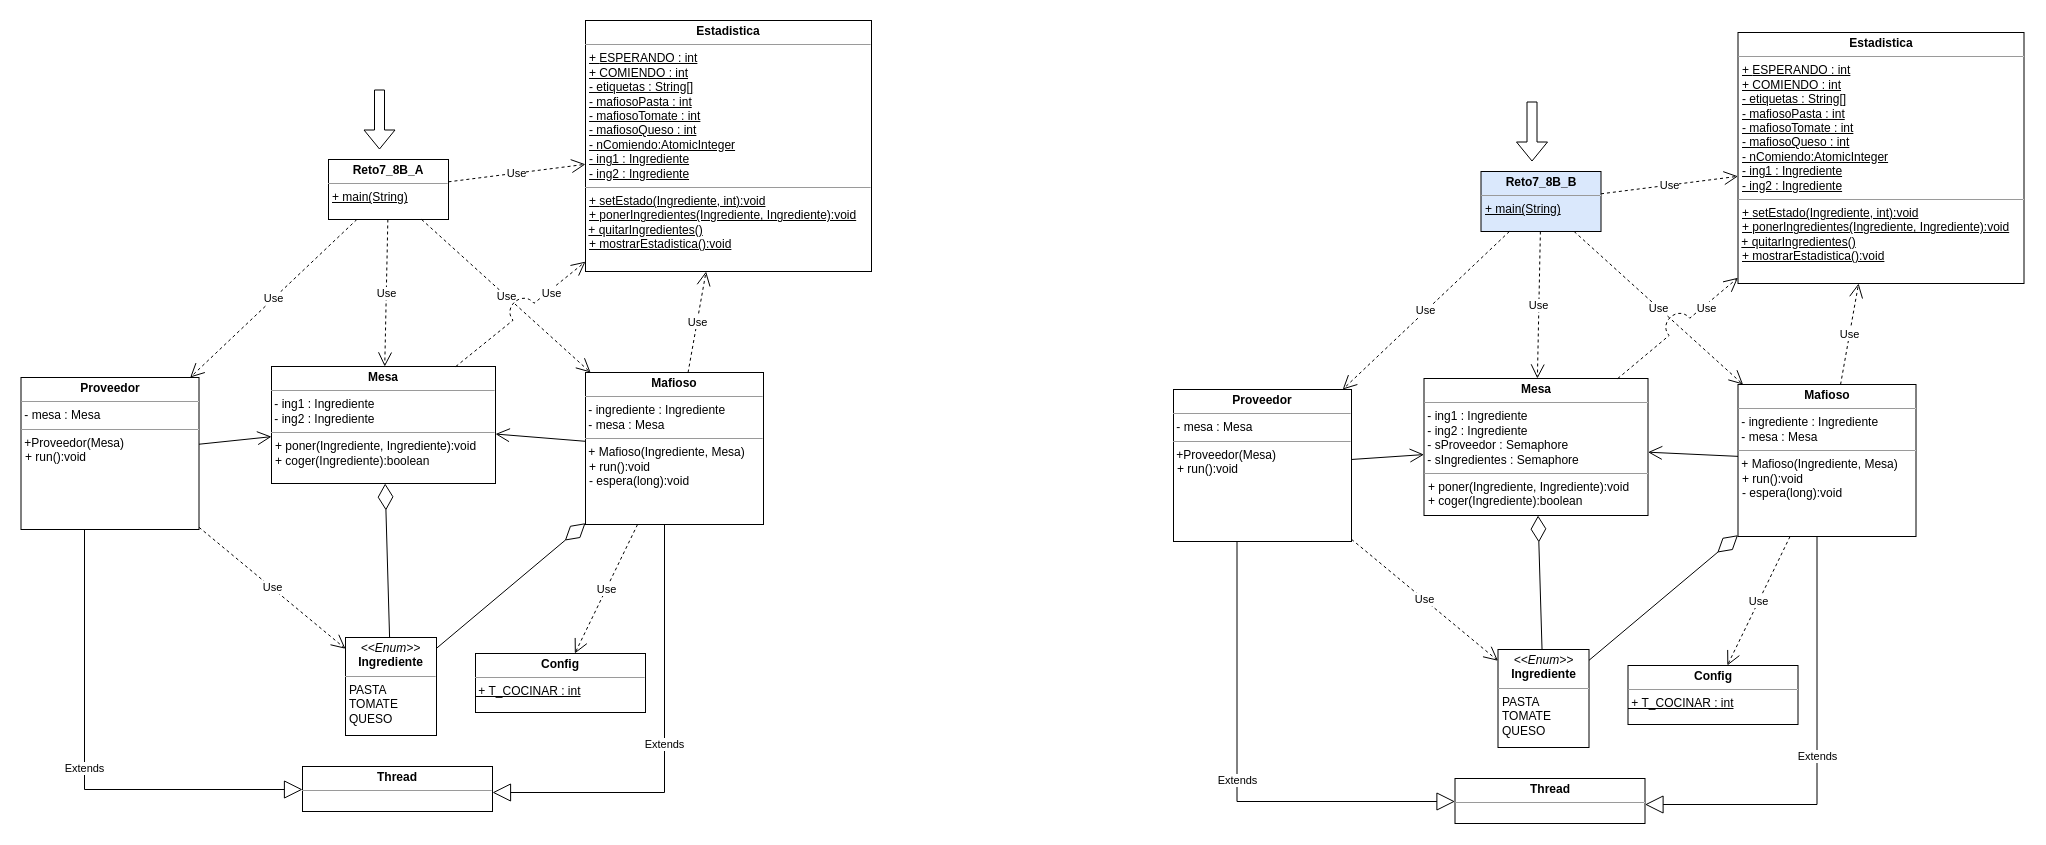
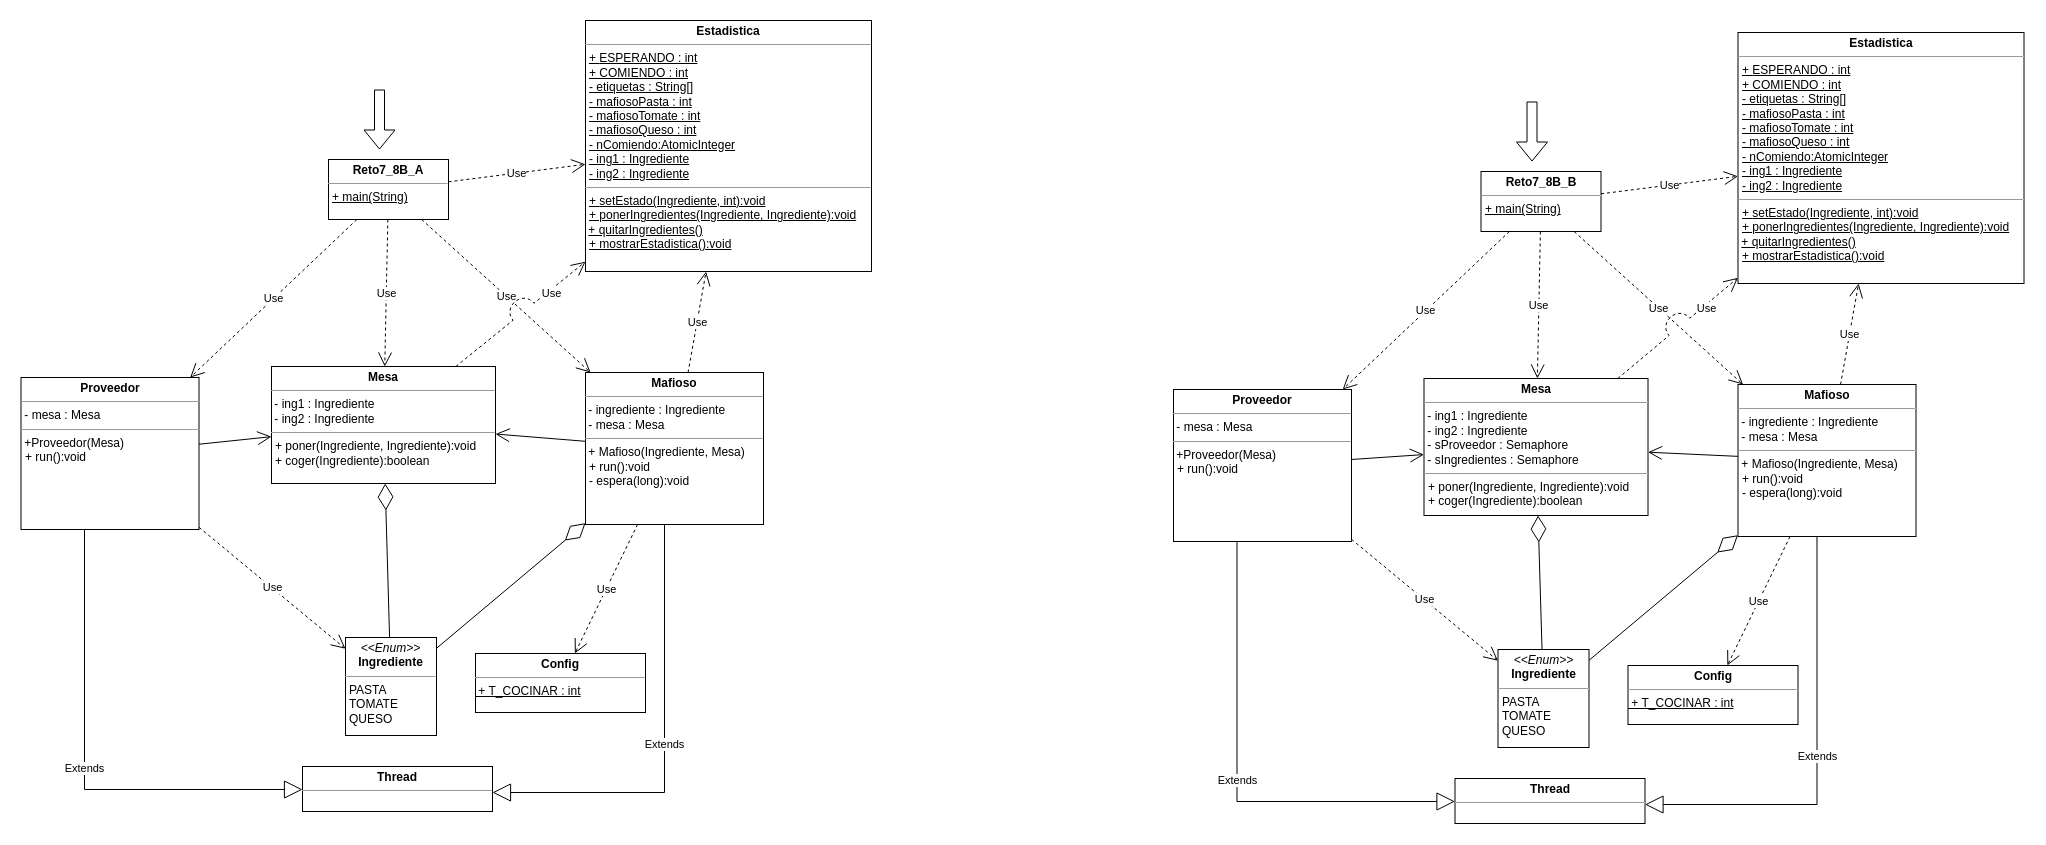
(1541, 202) -> (1541, 202)
